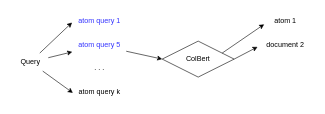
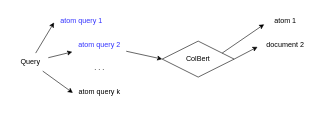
(99, 21) -> (81, 21)
(100, 45) -> (100, 45)
